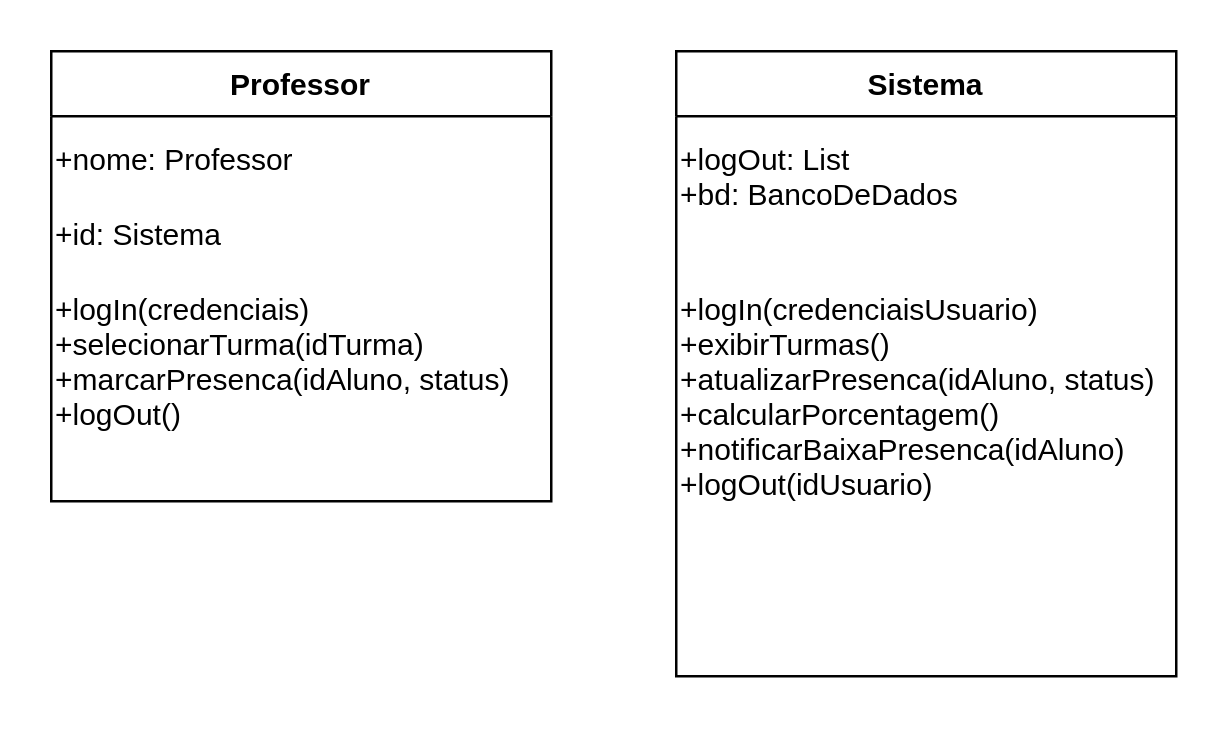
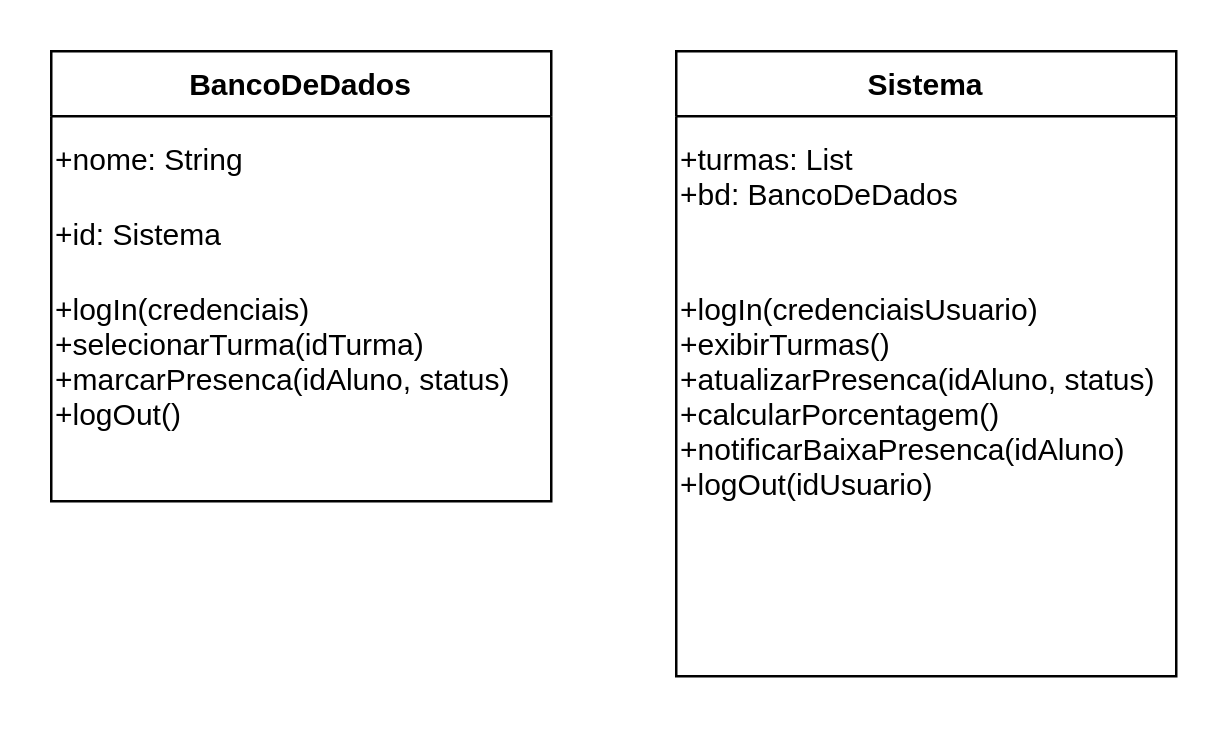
(300, 85) -> (300, 85)
(182, 160) -> (153, 160)
(774, 160) -> (778, 160)
